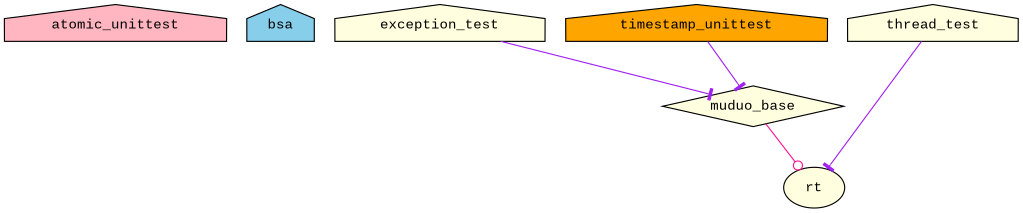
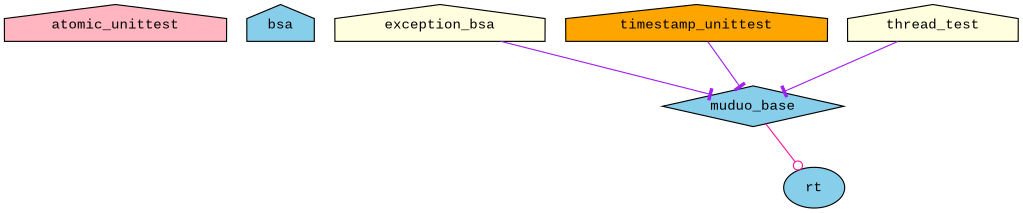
(440, 25) -> (440, 25)
(876, 103) -> (843, 66)
(753, 106) -> (753, 106)
(814, 188) -> (814, 188)
